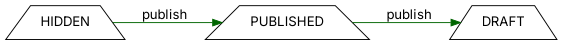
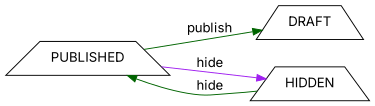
(165, 16) -> (210, 86)
none -> (209, 72)
